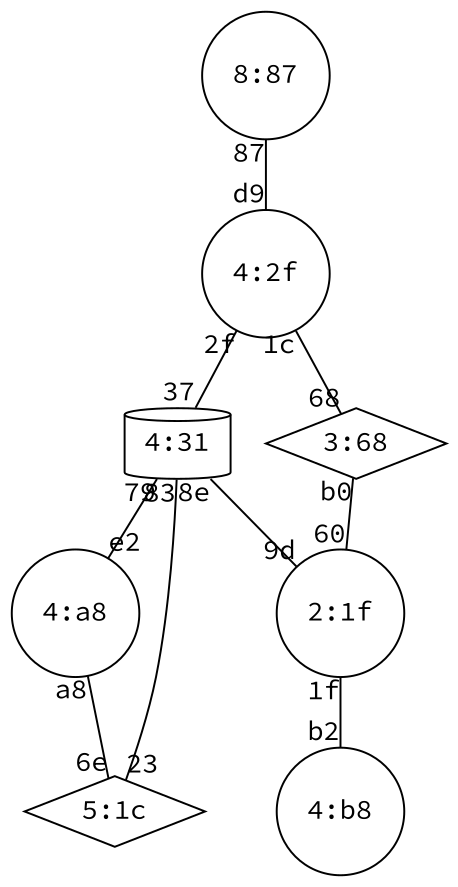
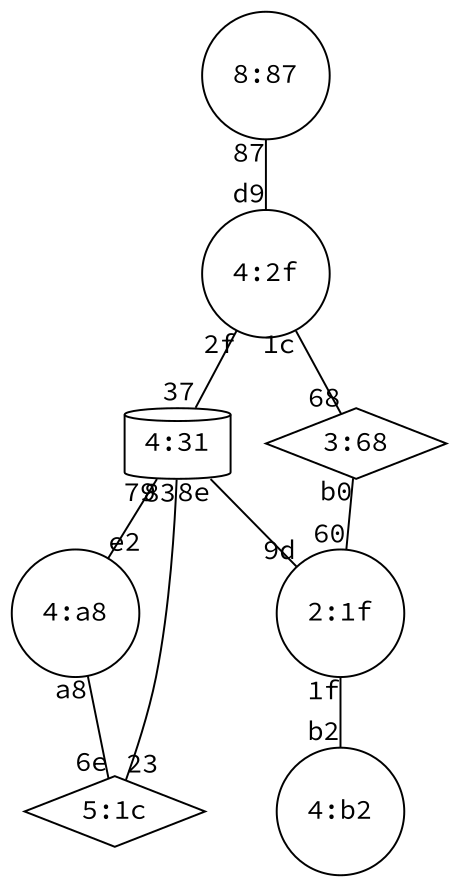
(340, 811) -> (340, 811)
